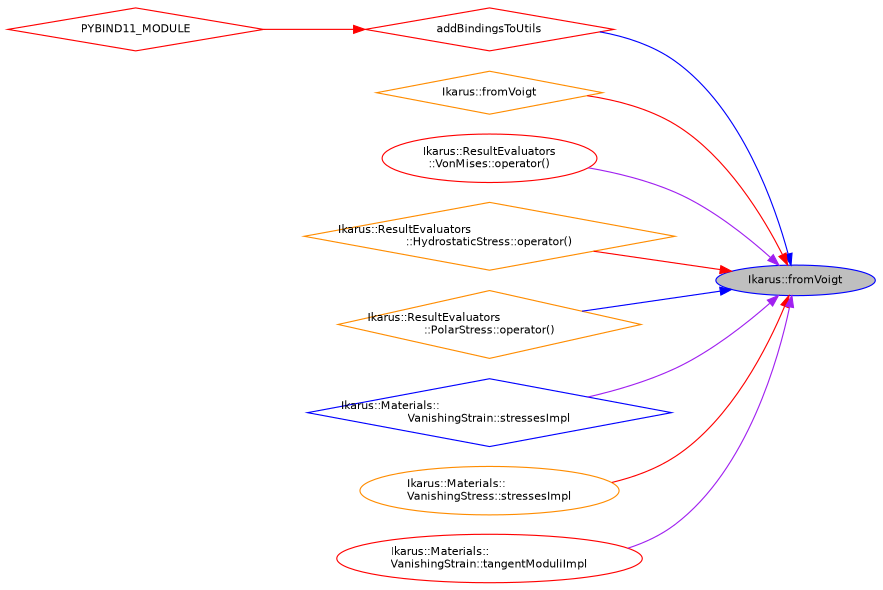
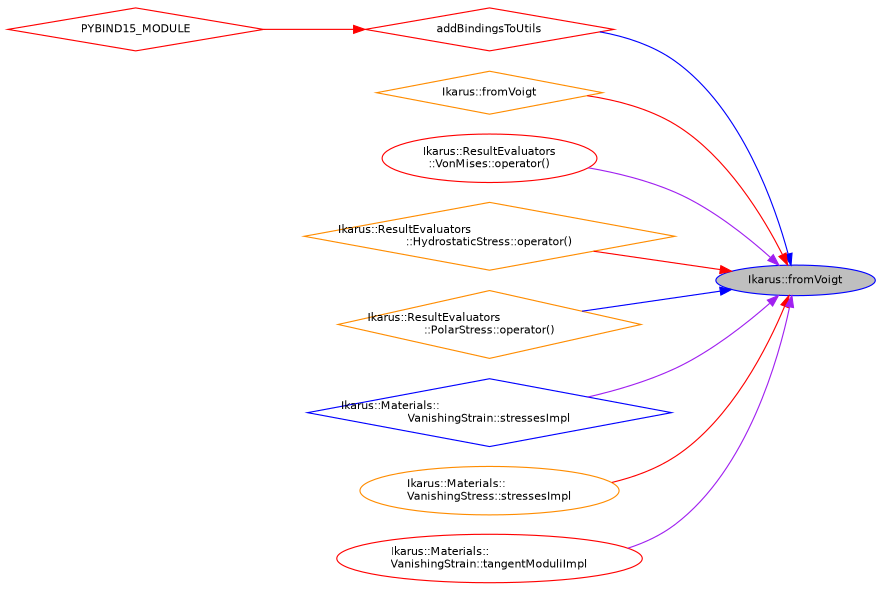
(136, 29) -> (136, 29)
